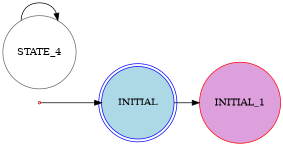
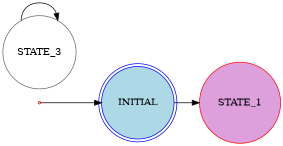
(39, 52) -> (39, 52)
(240, 103) -> (240, 103)
